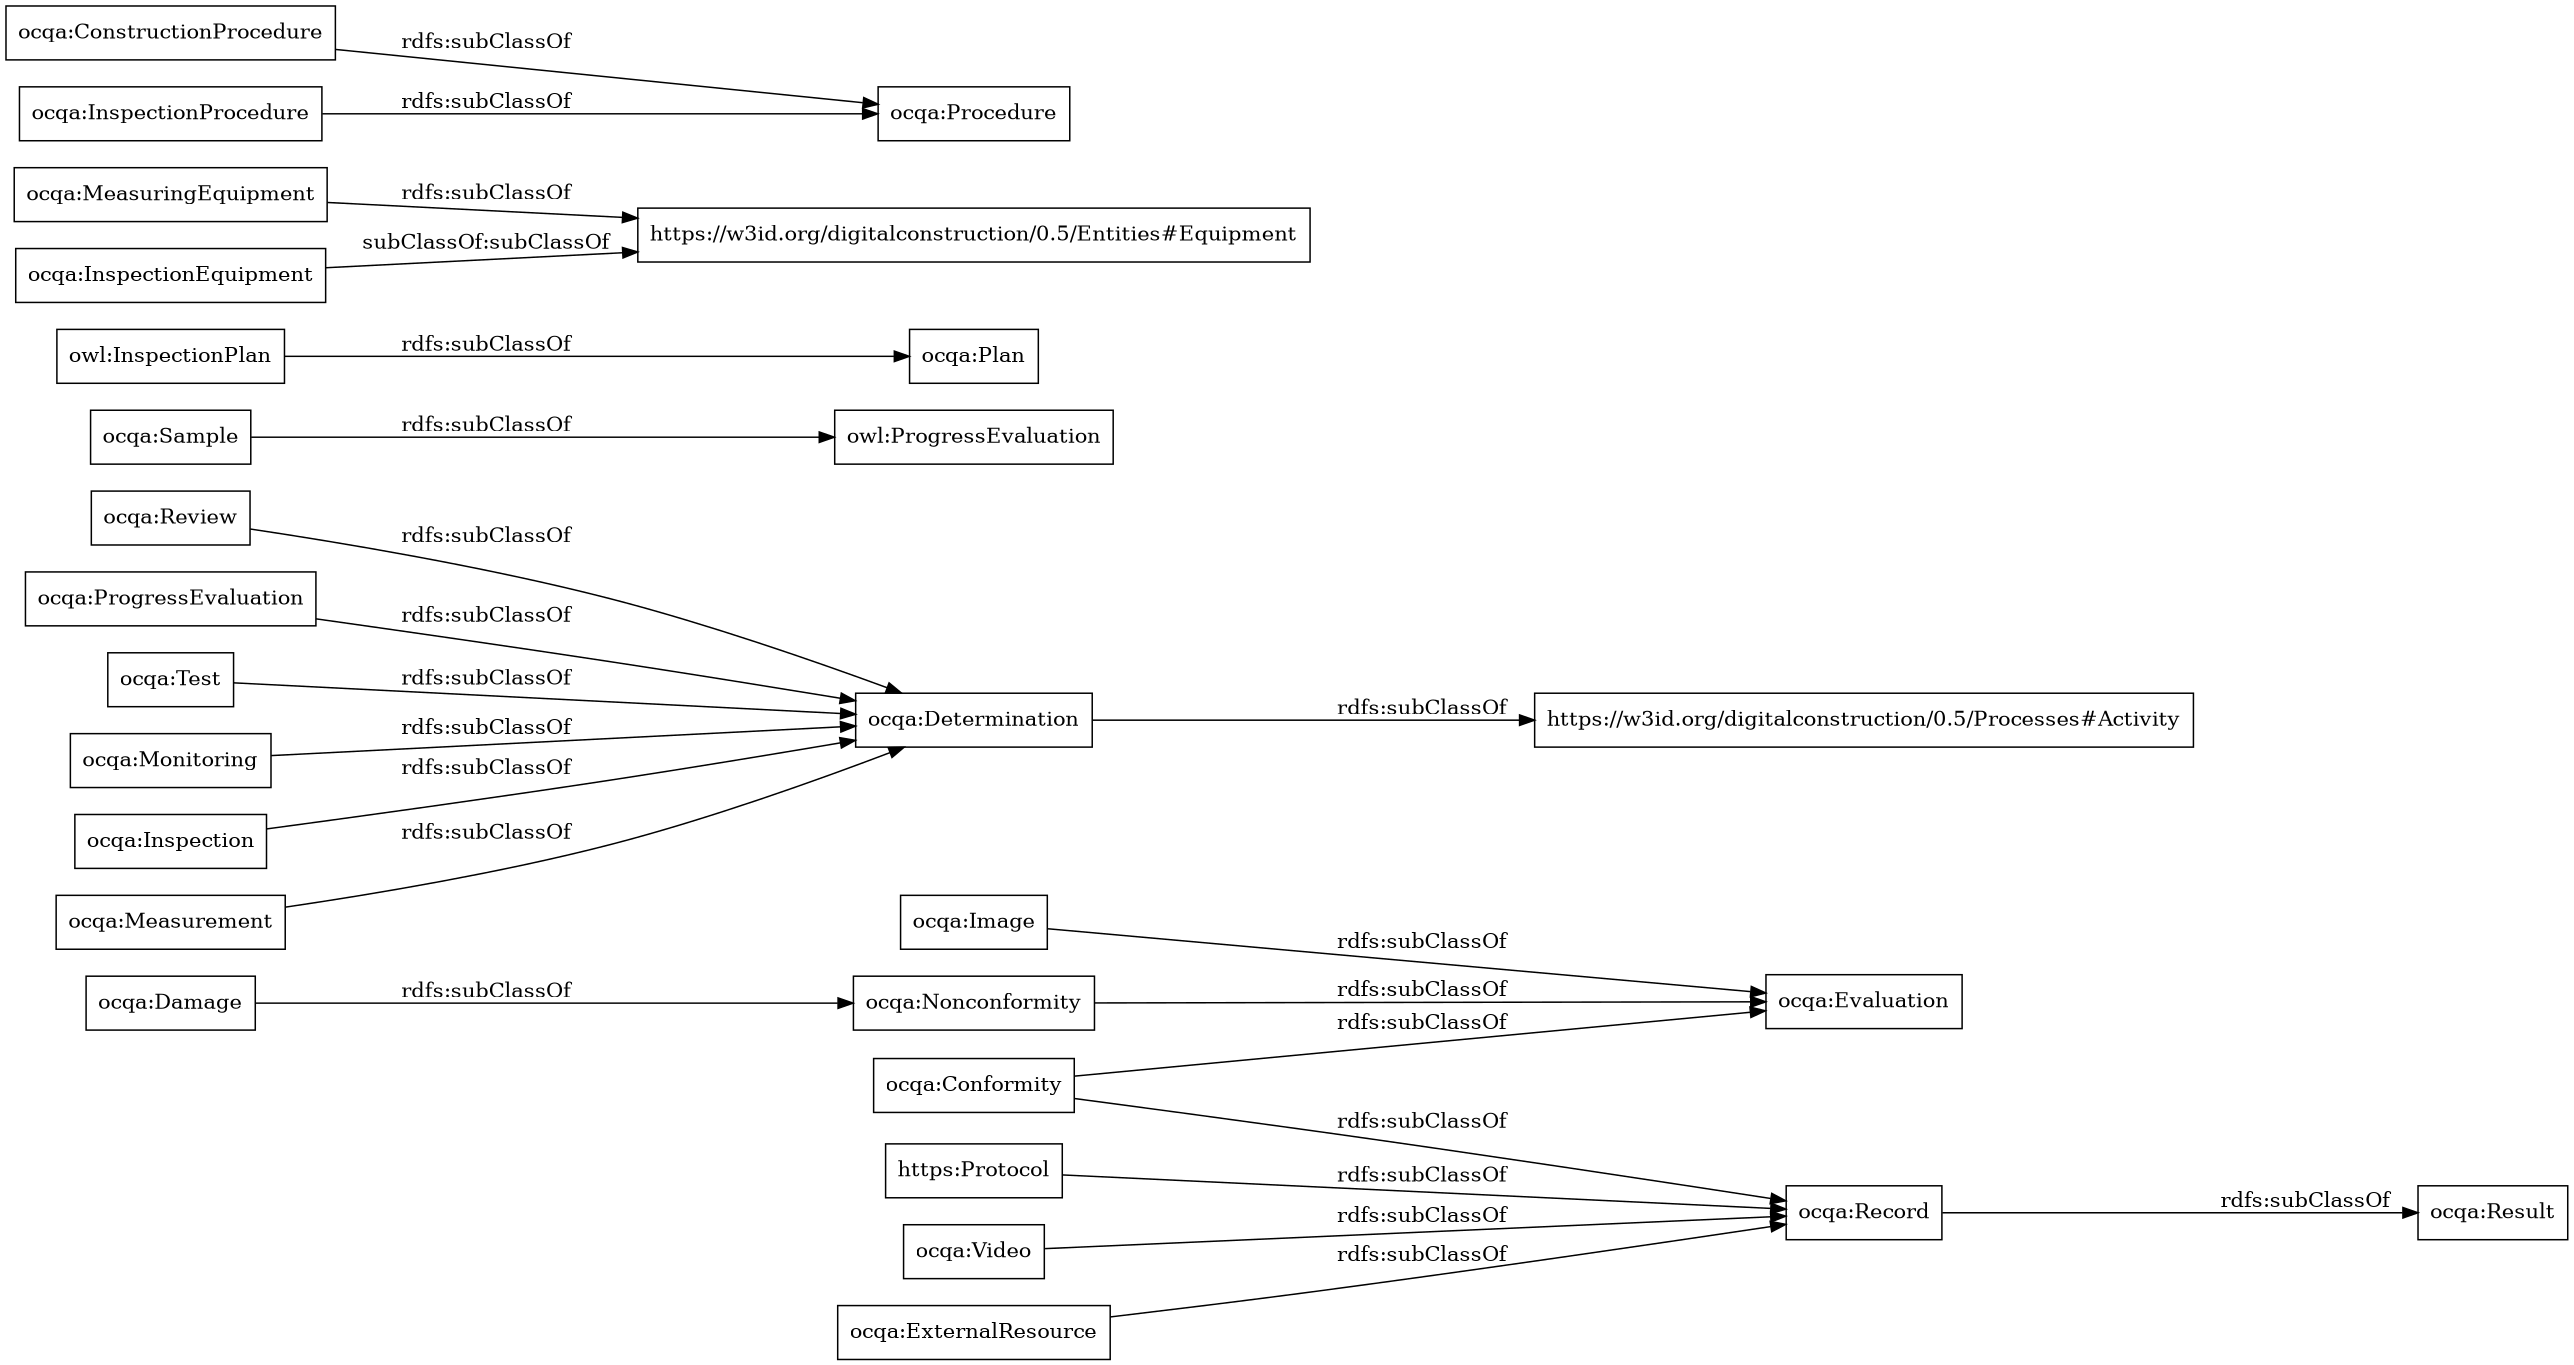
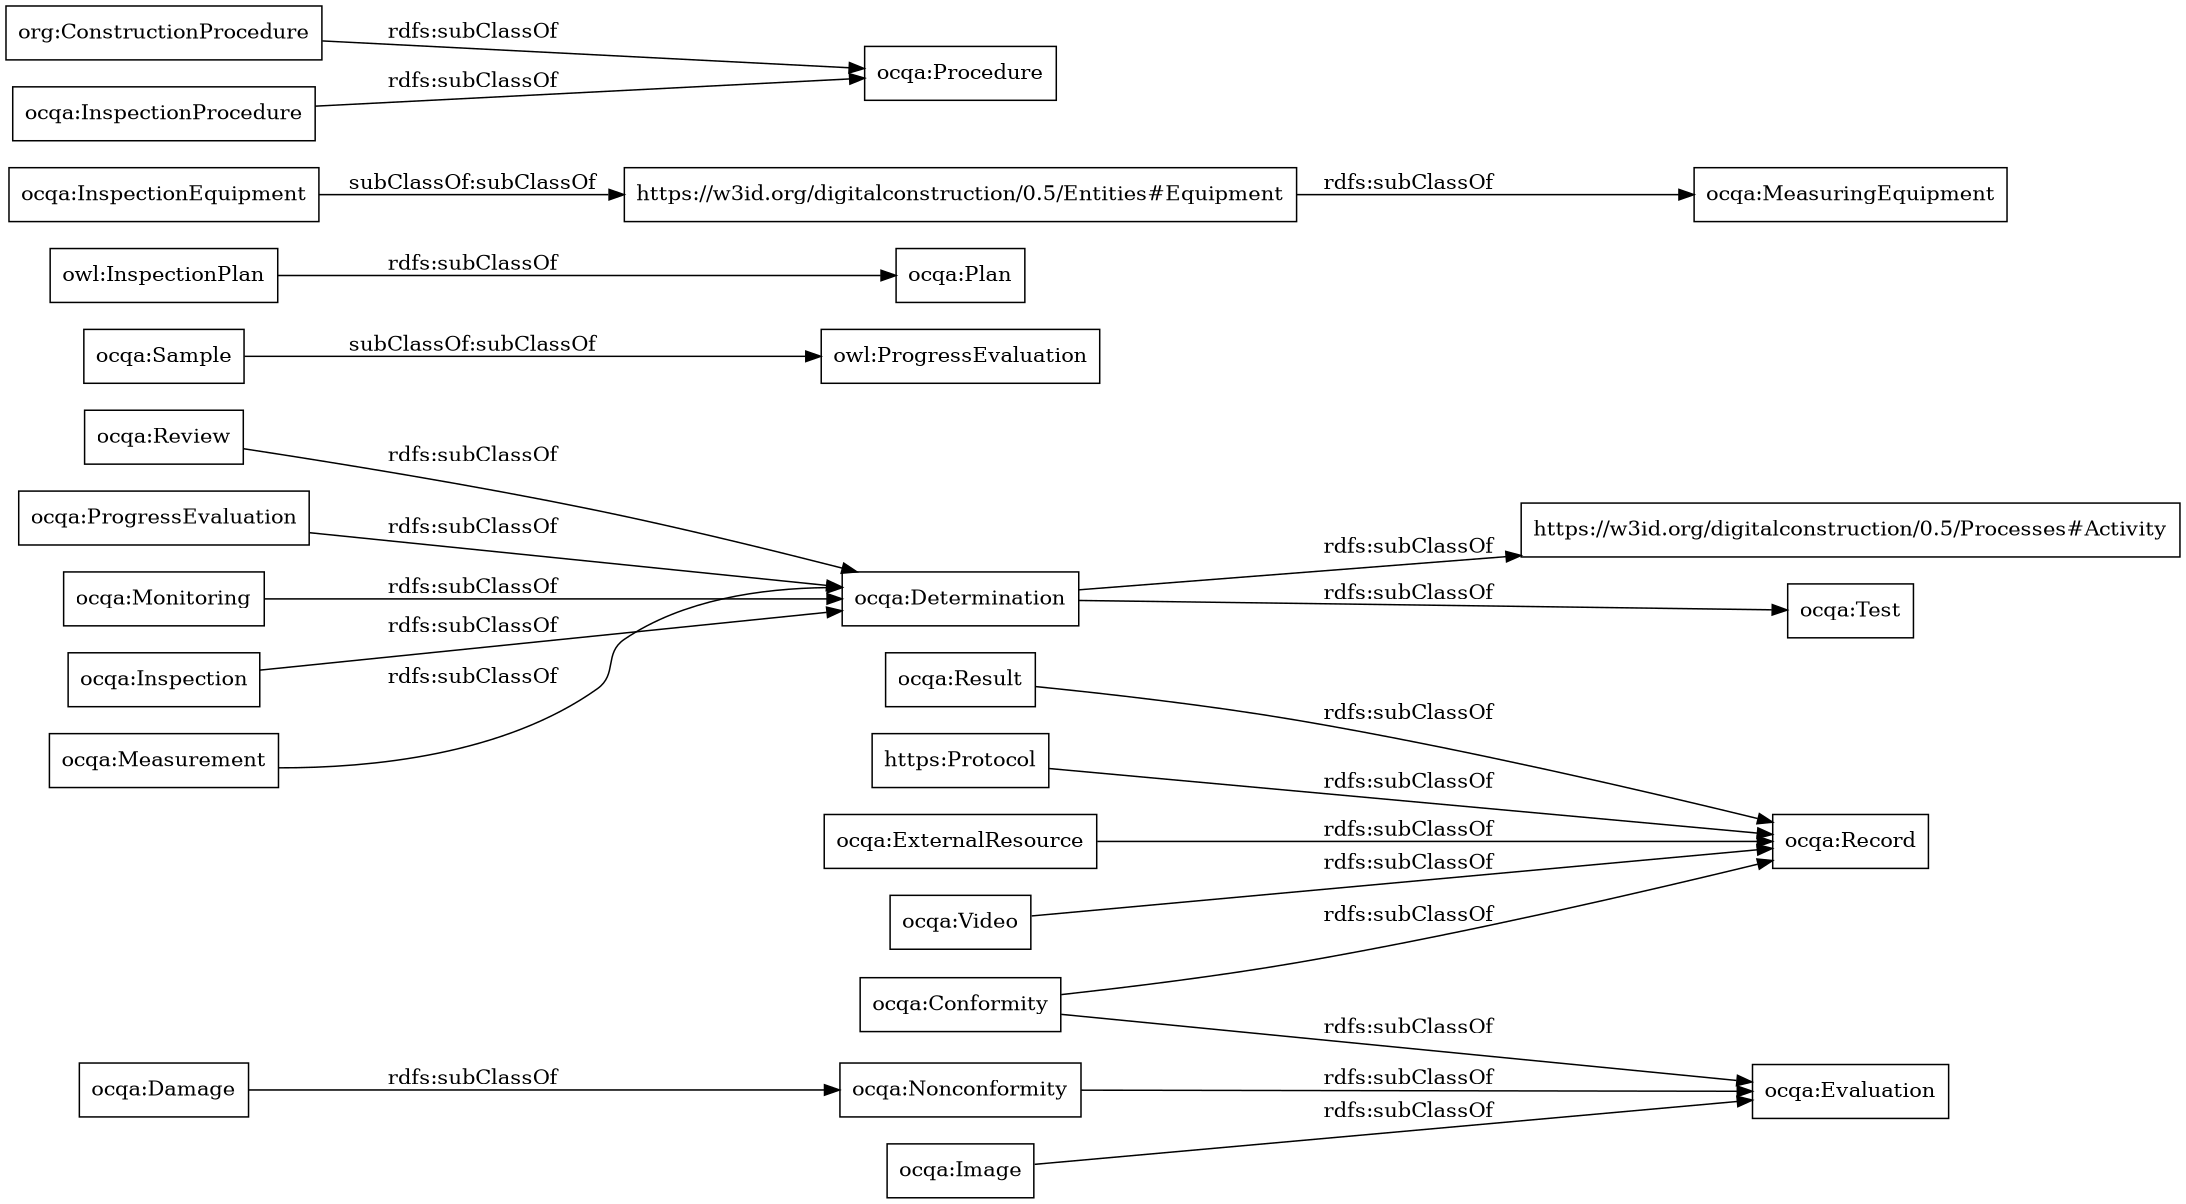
(171, 33) -> (164, 33)
(475, 210) -> (1488, 195)
(487, 426) -> (473, 345)
(537, 698) -> (1425, 605)
(2172, 1213) -> (1399, 739)
